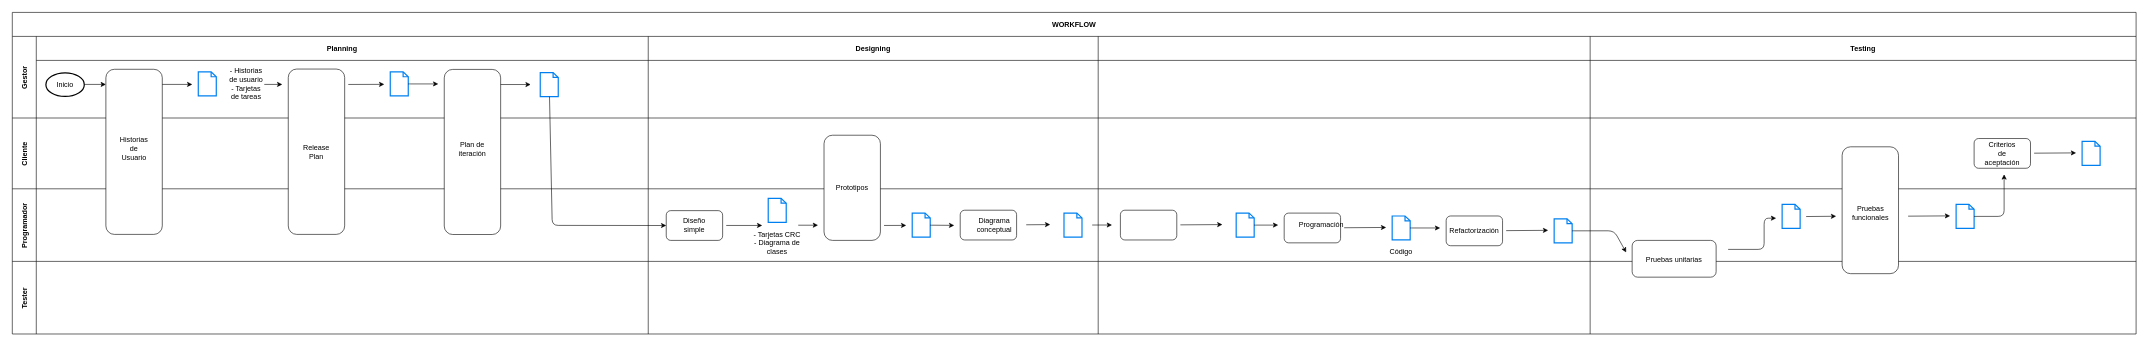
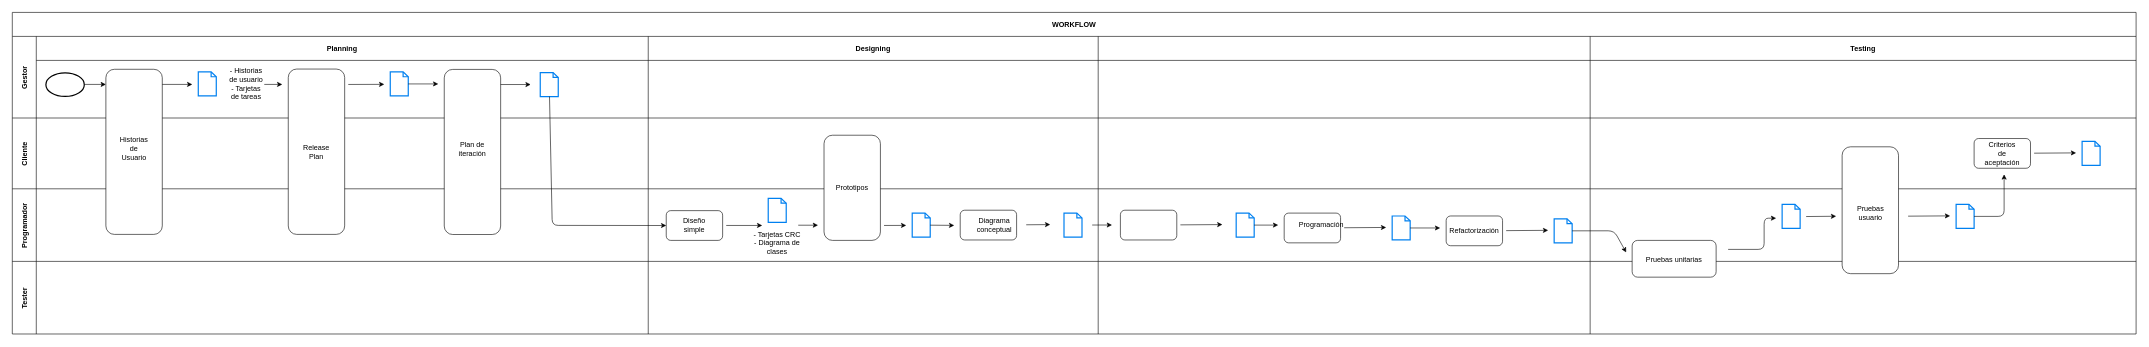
(65, 84) -> none
(1871, 213) -> (1871, 213)
(1401, 252) -> none
